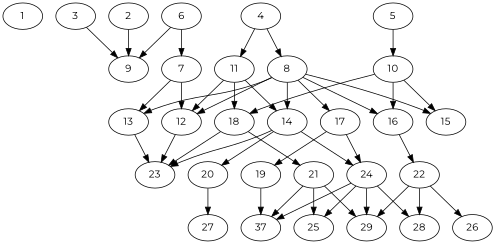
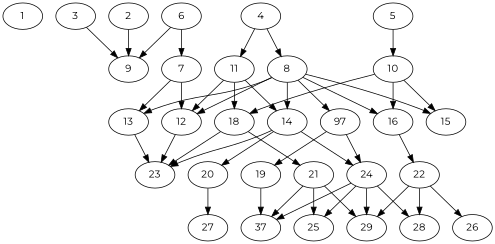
(340, 122) -> (340, 122)
